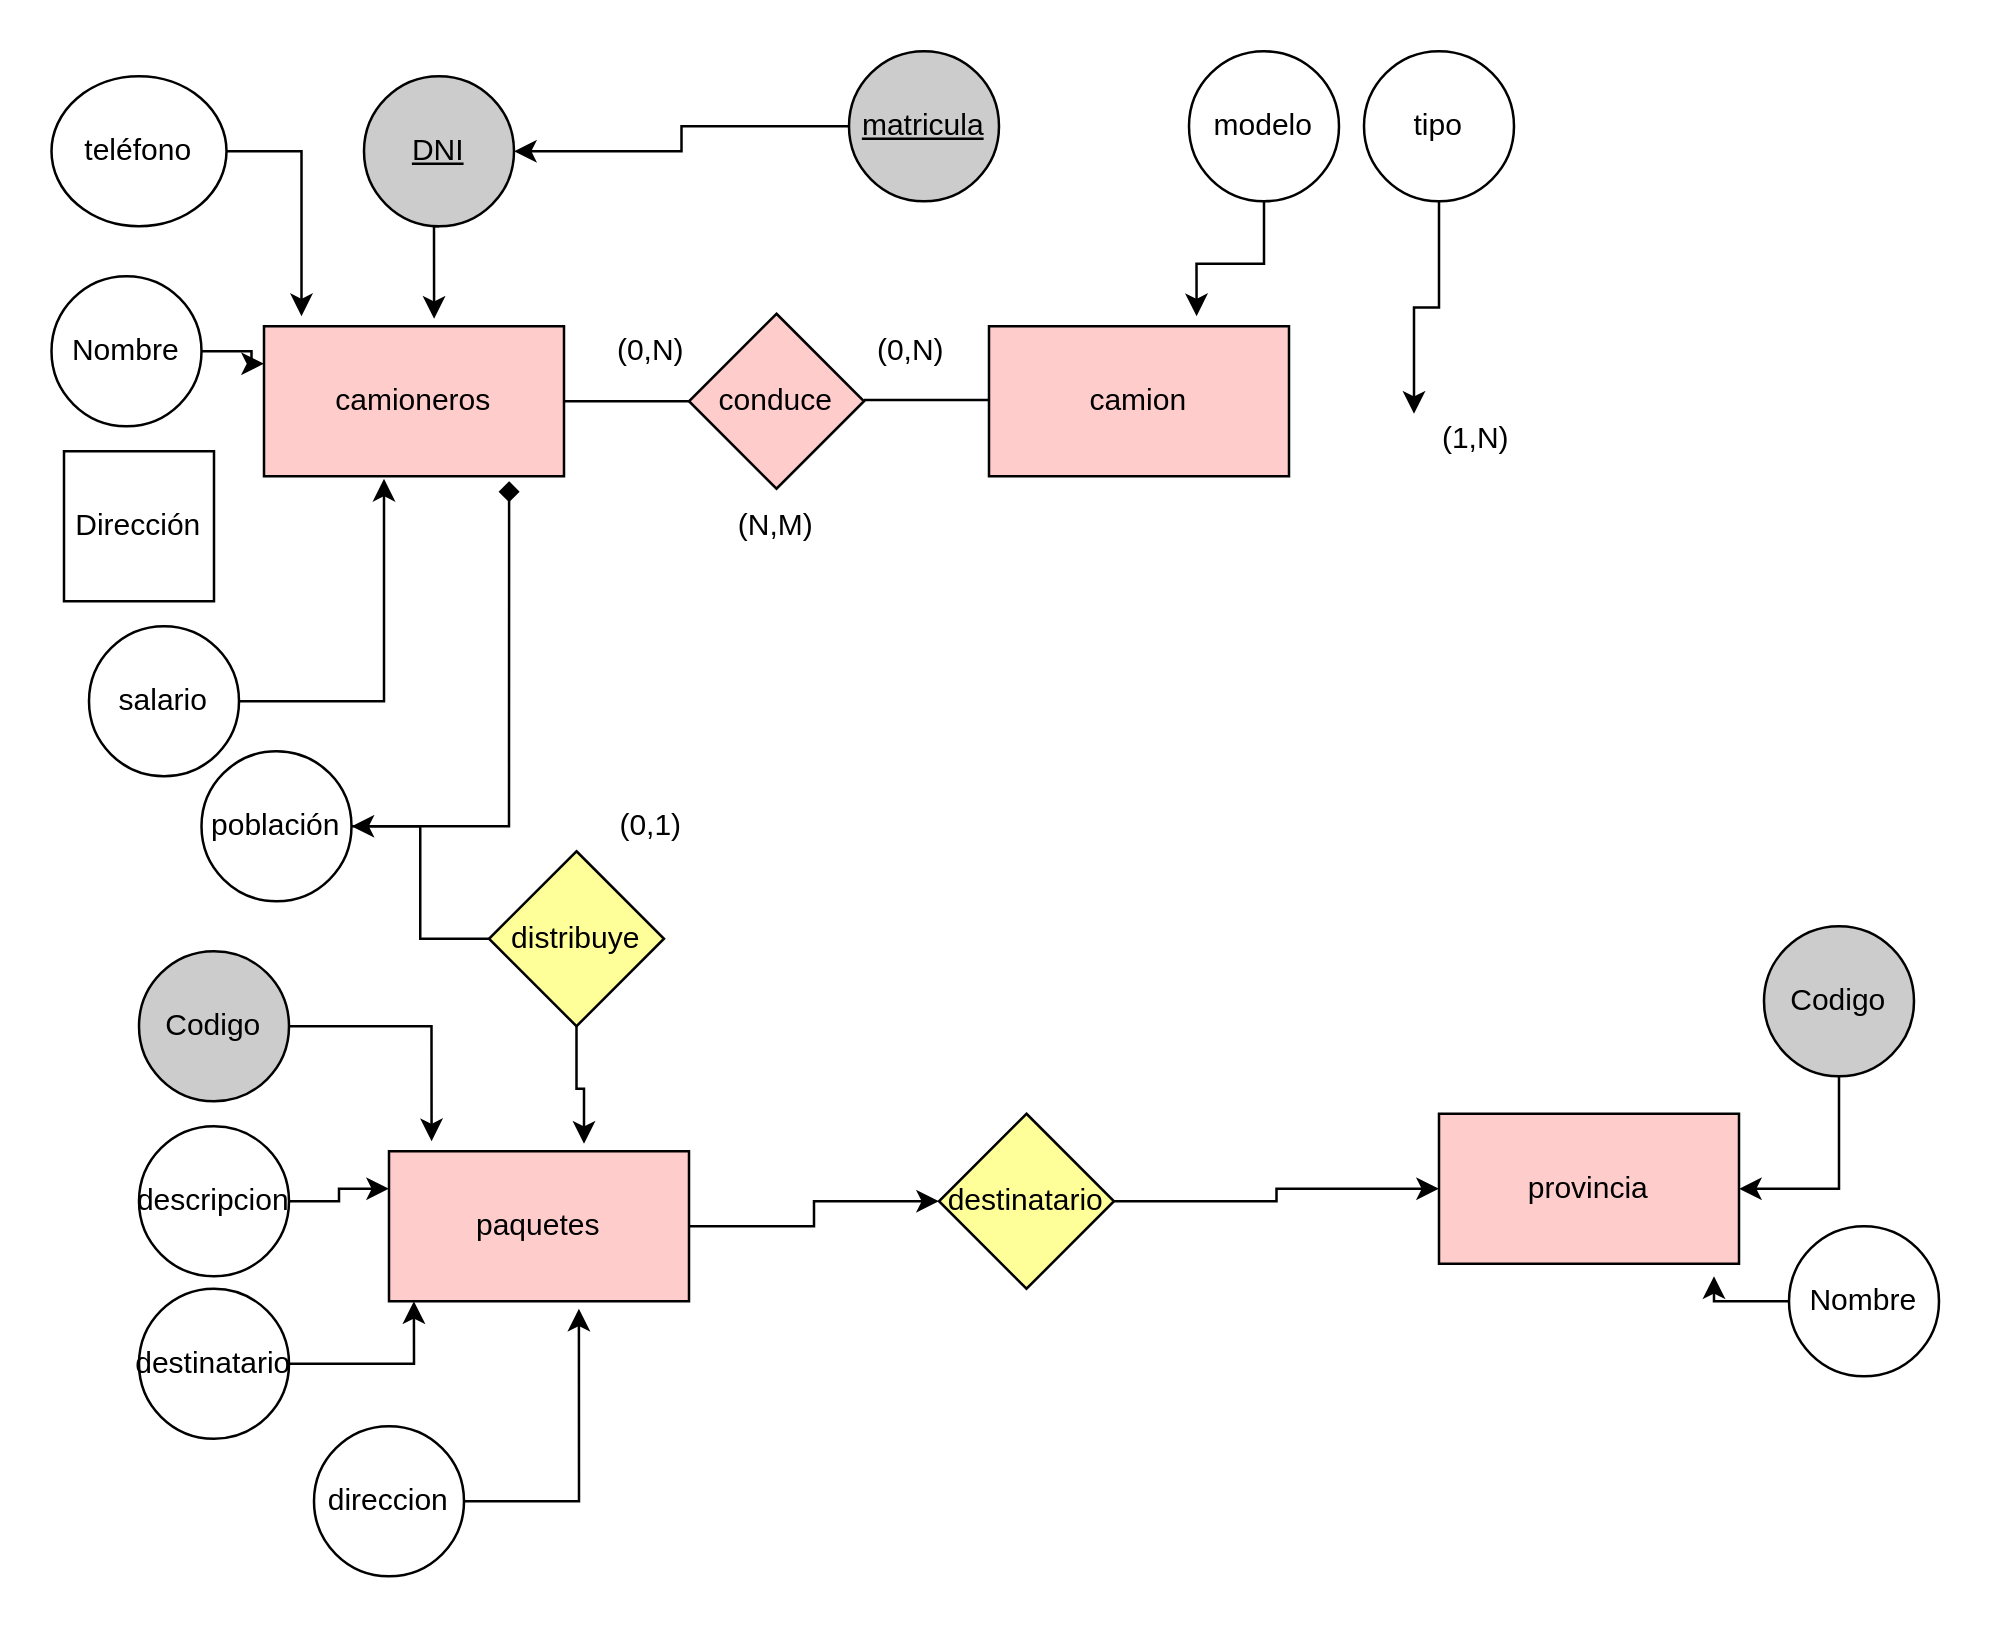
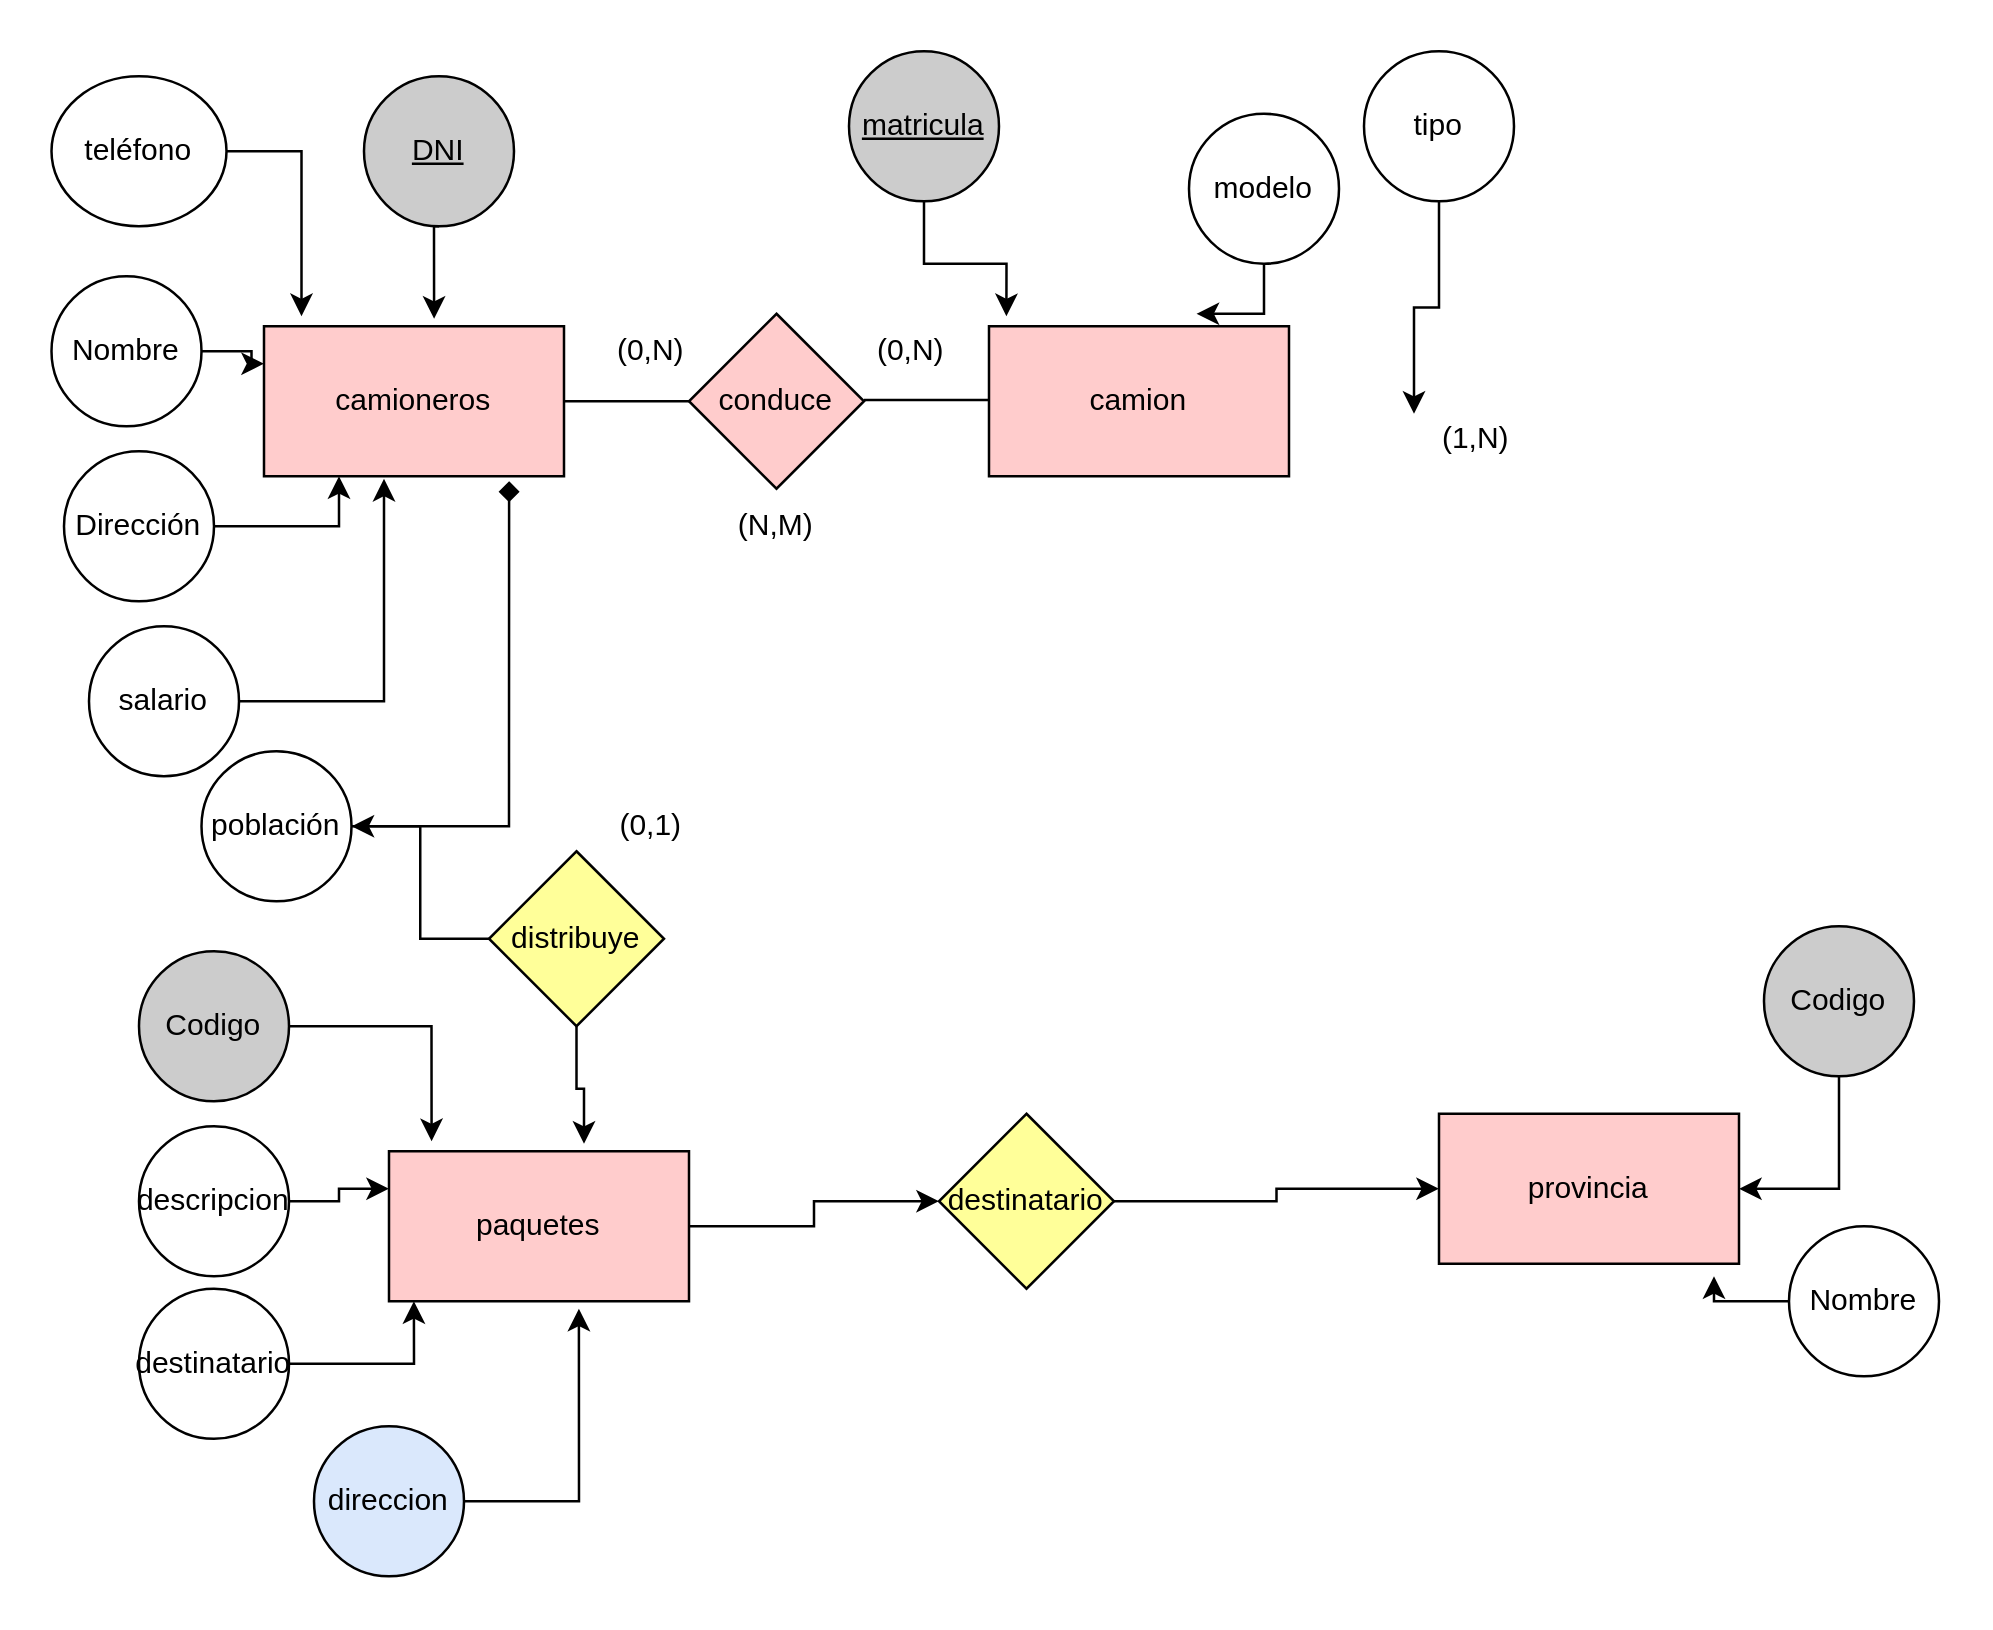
(1264, 126) -> (1264, 189)
(681, 130) -> (952, 264)
(139, 526) -> (139, 526)
none -> (293, 526)
(389, 1501) -> (389, 1501)
